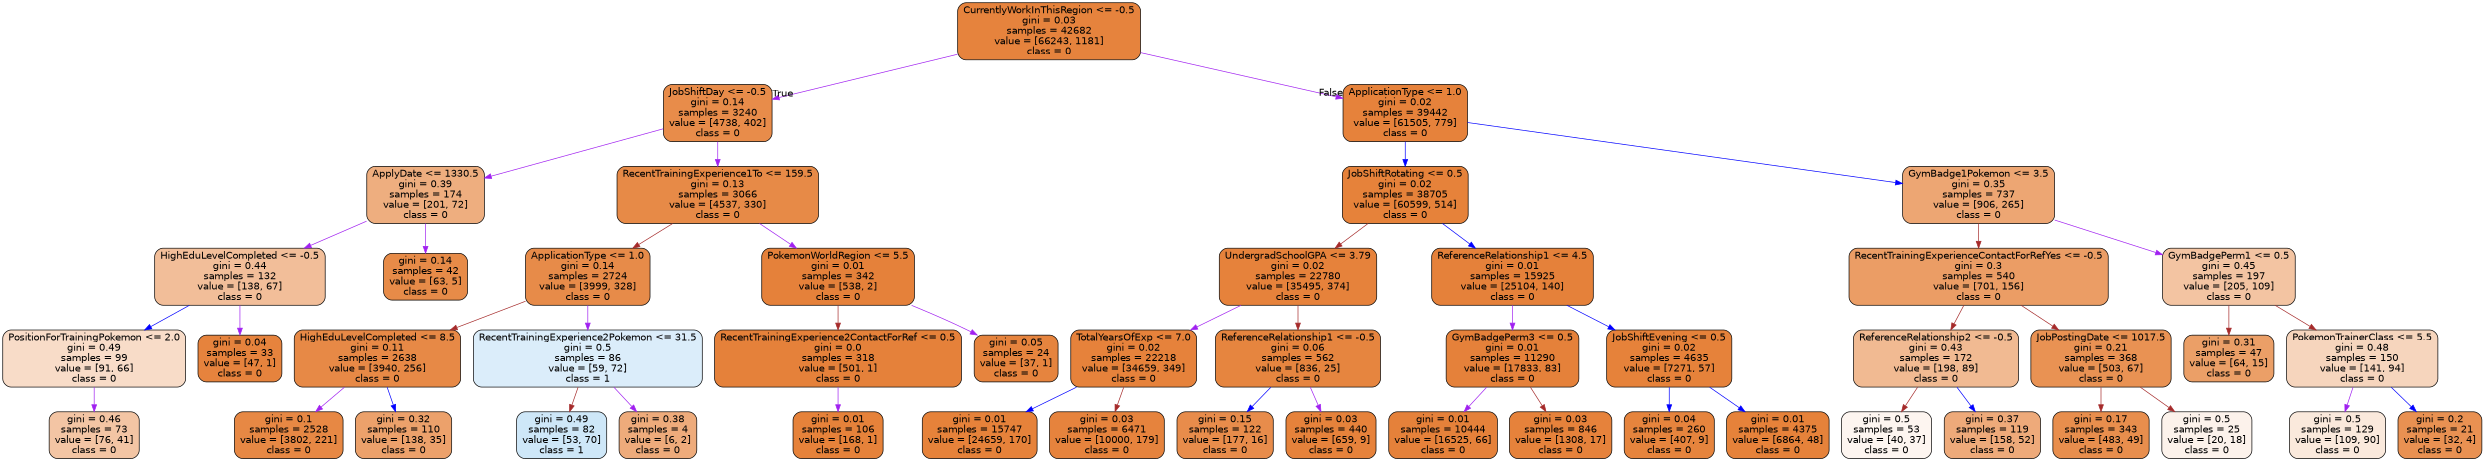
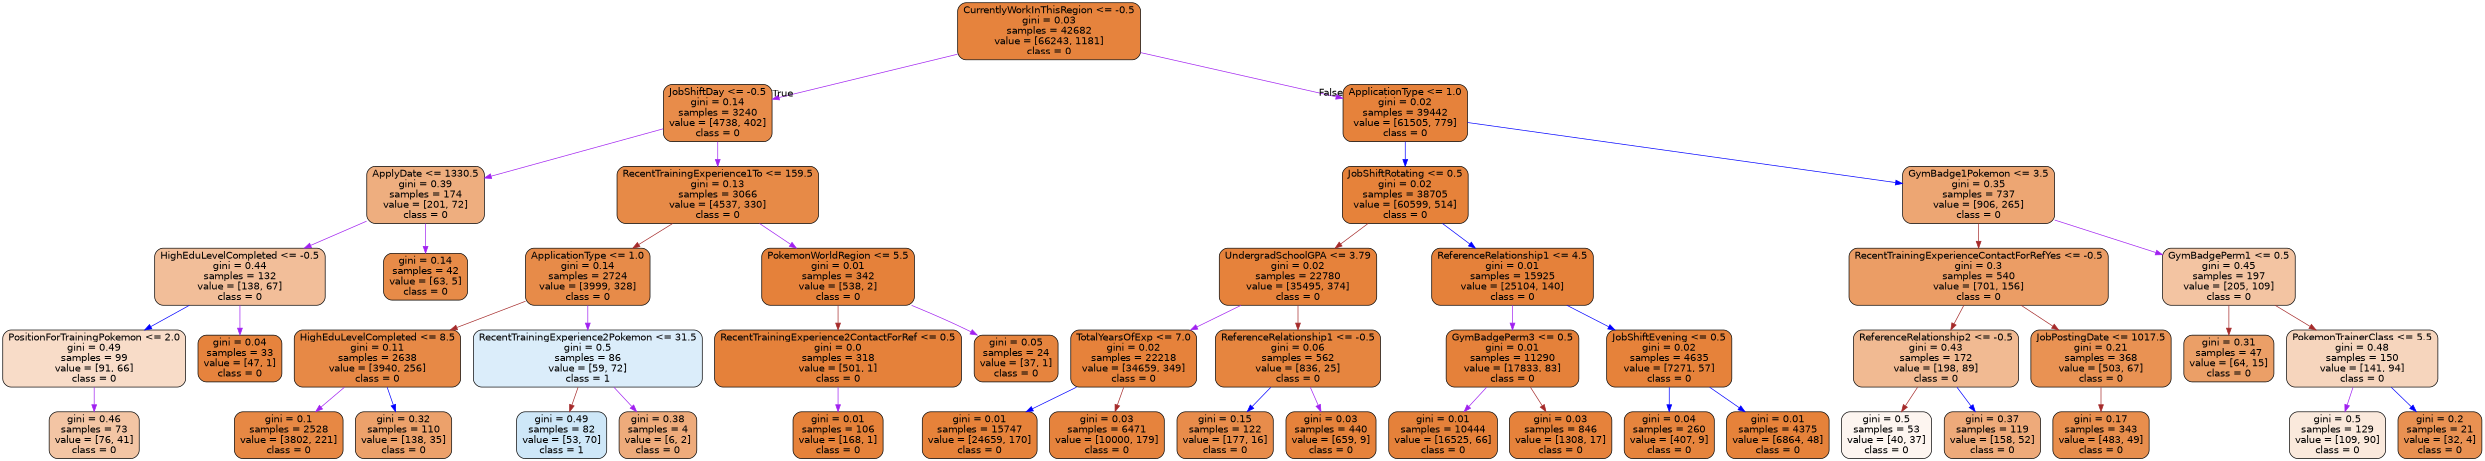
(2207, 435) -> none
